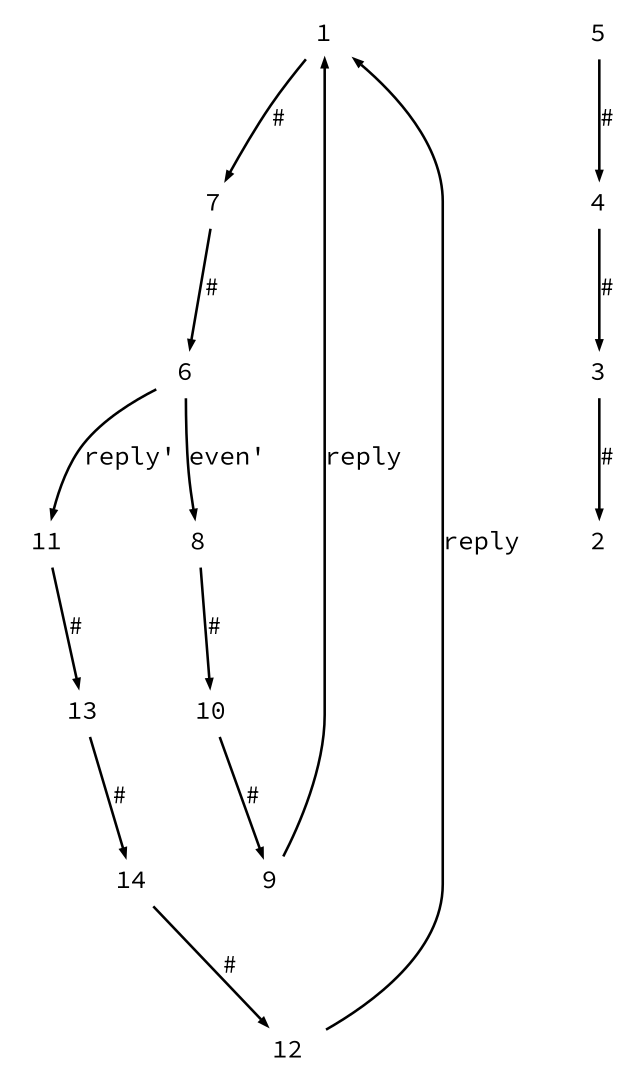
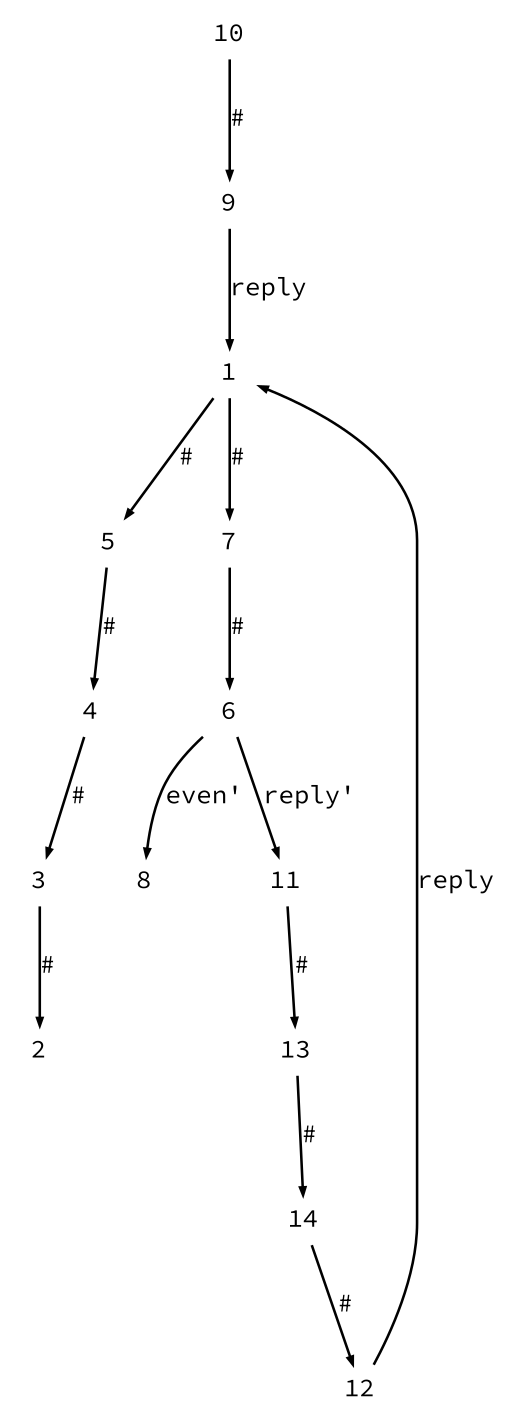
none -> (172, 454)
(205, 623) -> none
